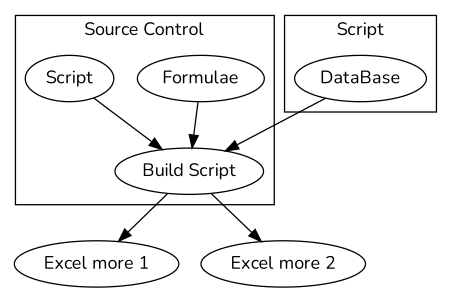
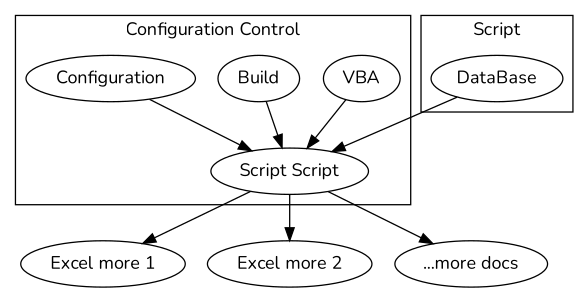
(145, 30) -> (213, 30)
(70, 79) -> (111, 79)
(201, 79) -> (259, 79)
none -> (362, 79)
(189, 171) -> (290, 171)
none -> (471, 264)
